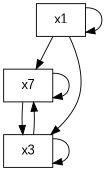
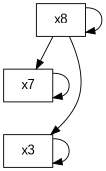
(61, 20) -> (61, 20)
(22, 114) -> none
(34, 123) -> none
